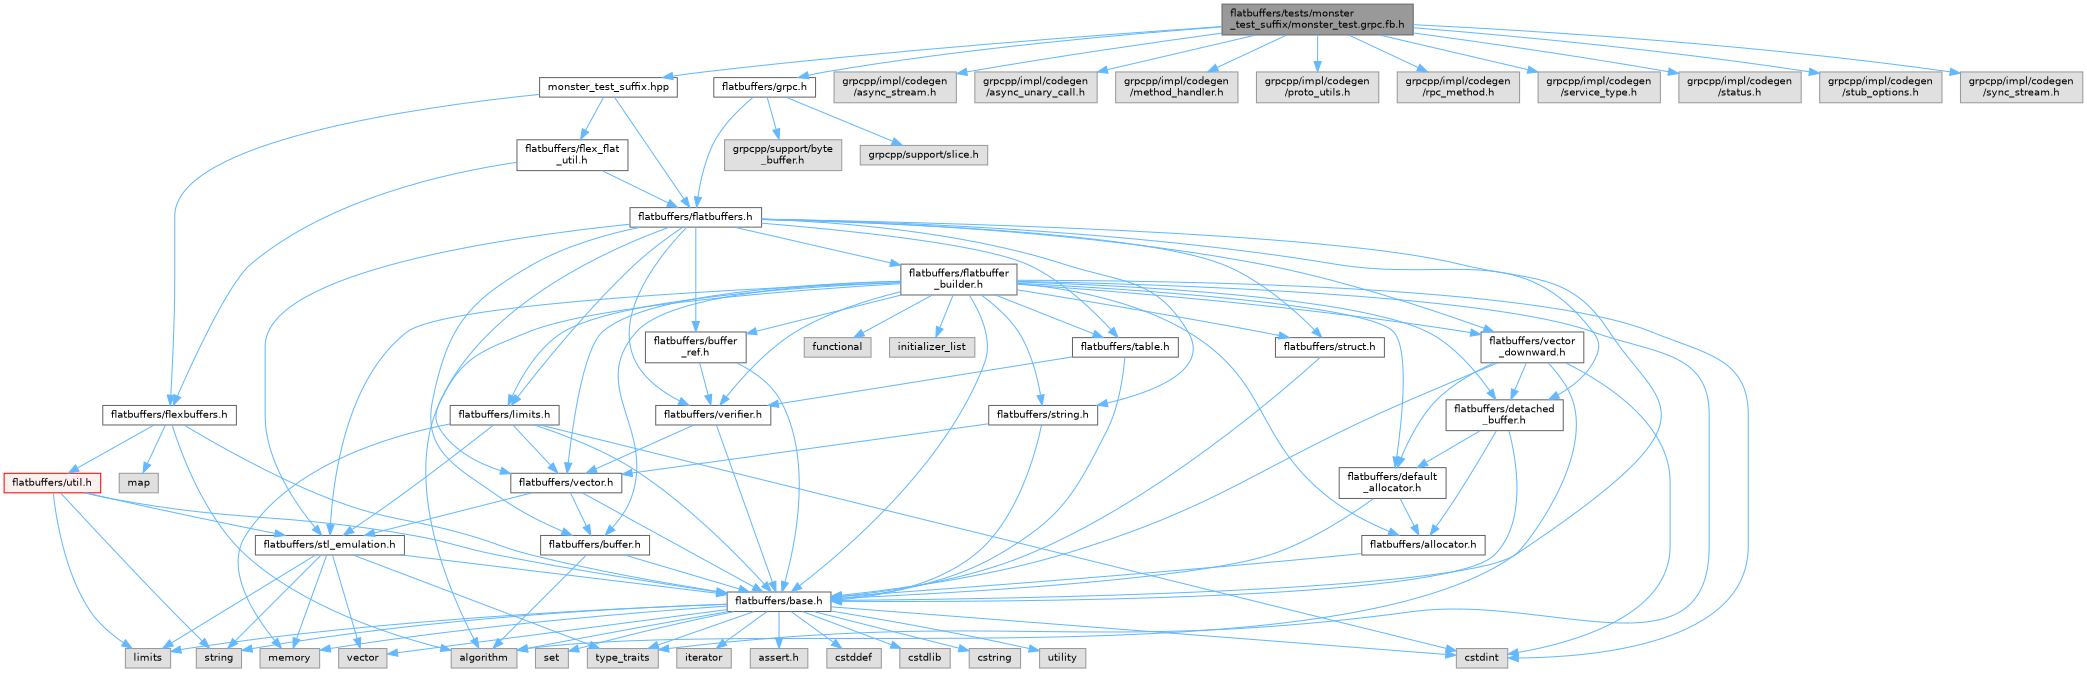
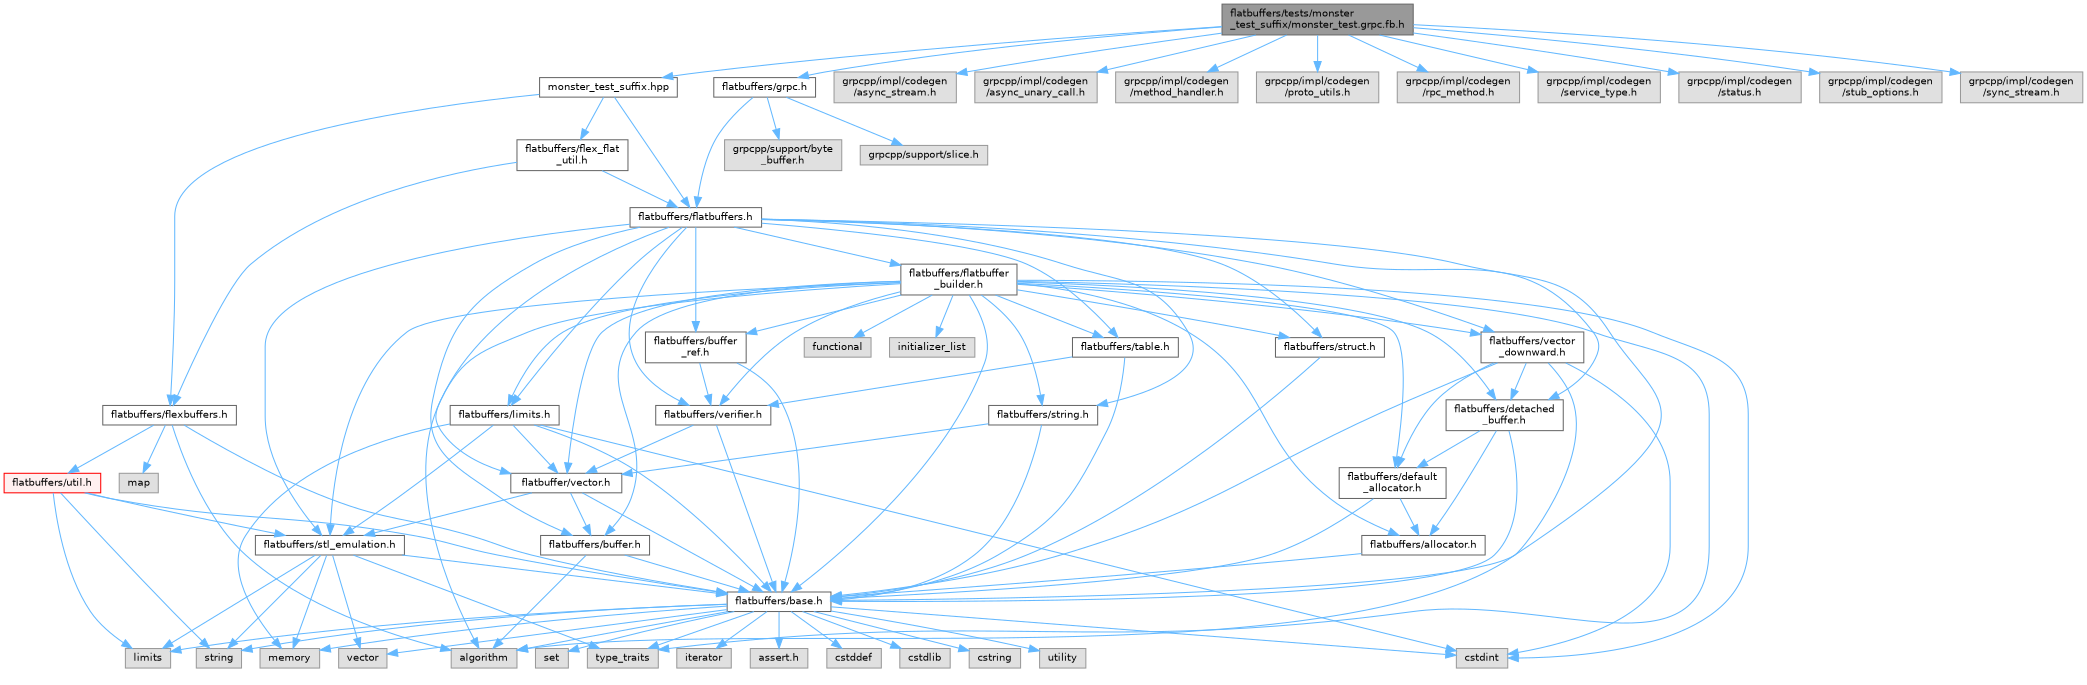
(566, 483) -> (566, 483)
